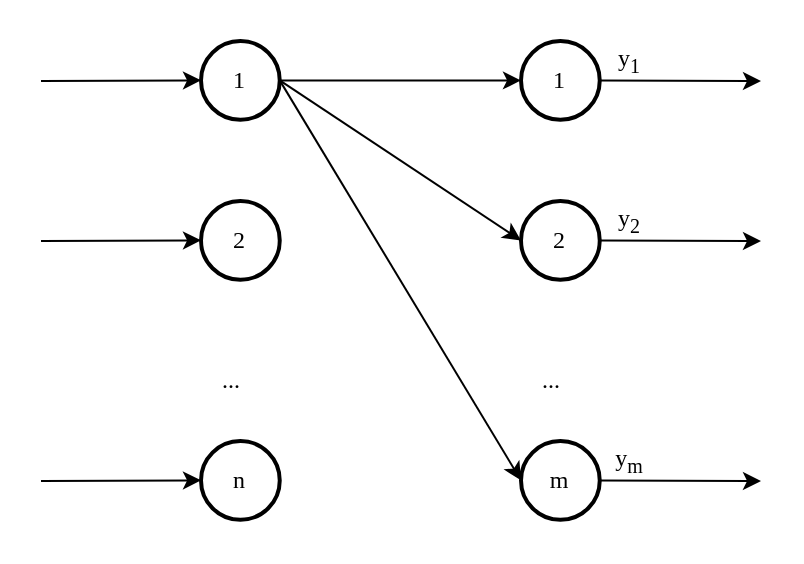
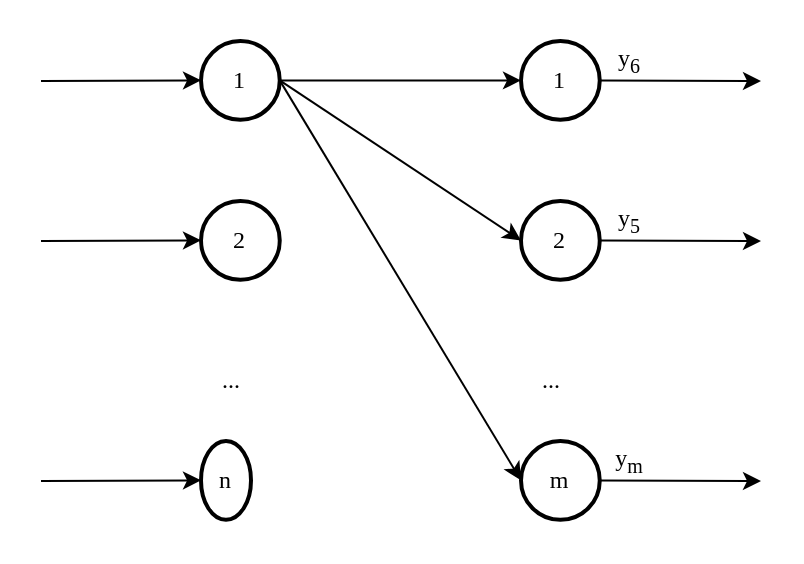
(630, 61) -> (630, 61)
(630, 221) -> (630, 221)
(240, 480) -> (226, 480)
